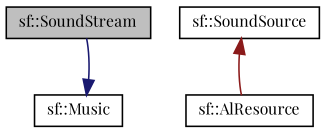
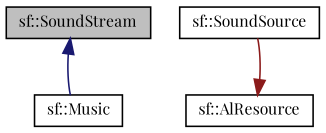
(89, 59) -> (68, 75)
(239, 75) -> (260, 59)
